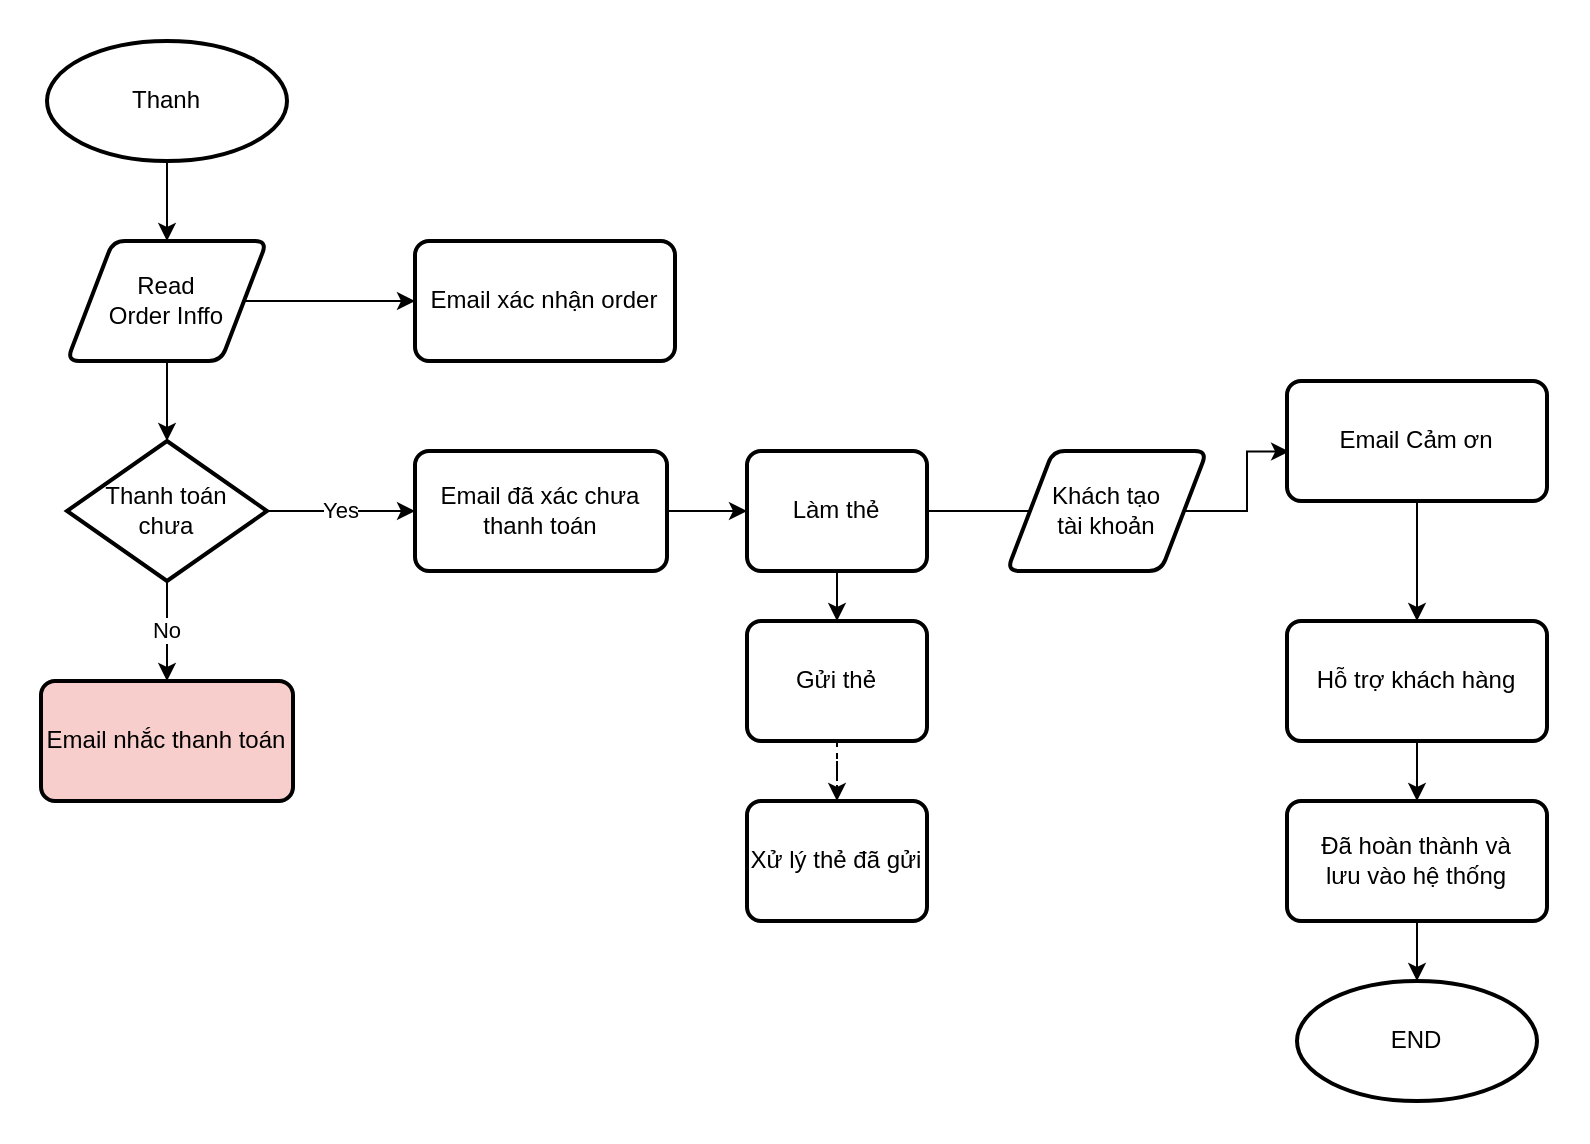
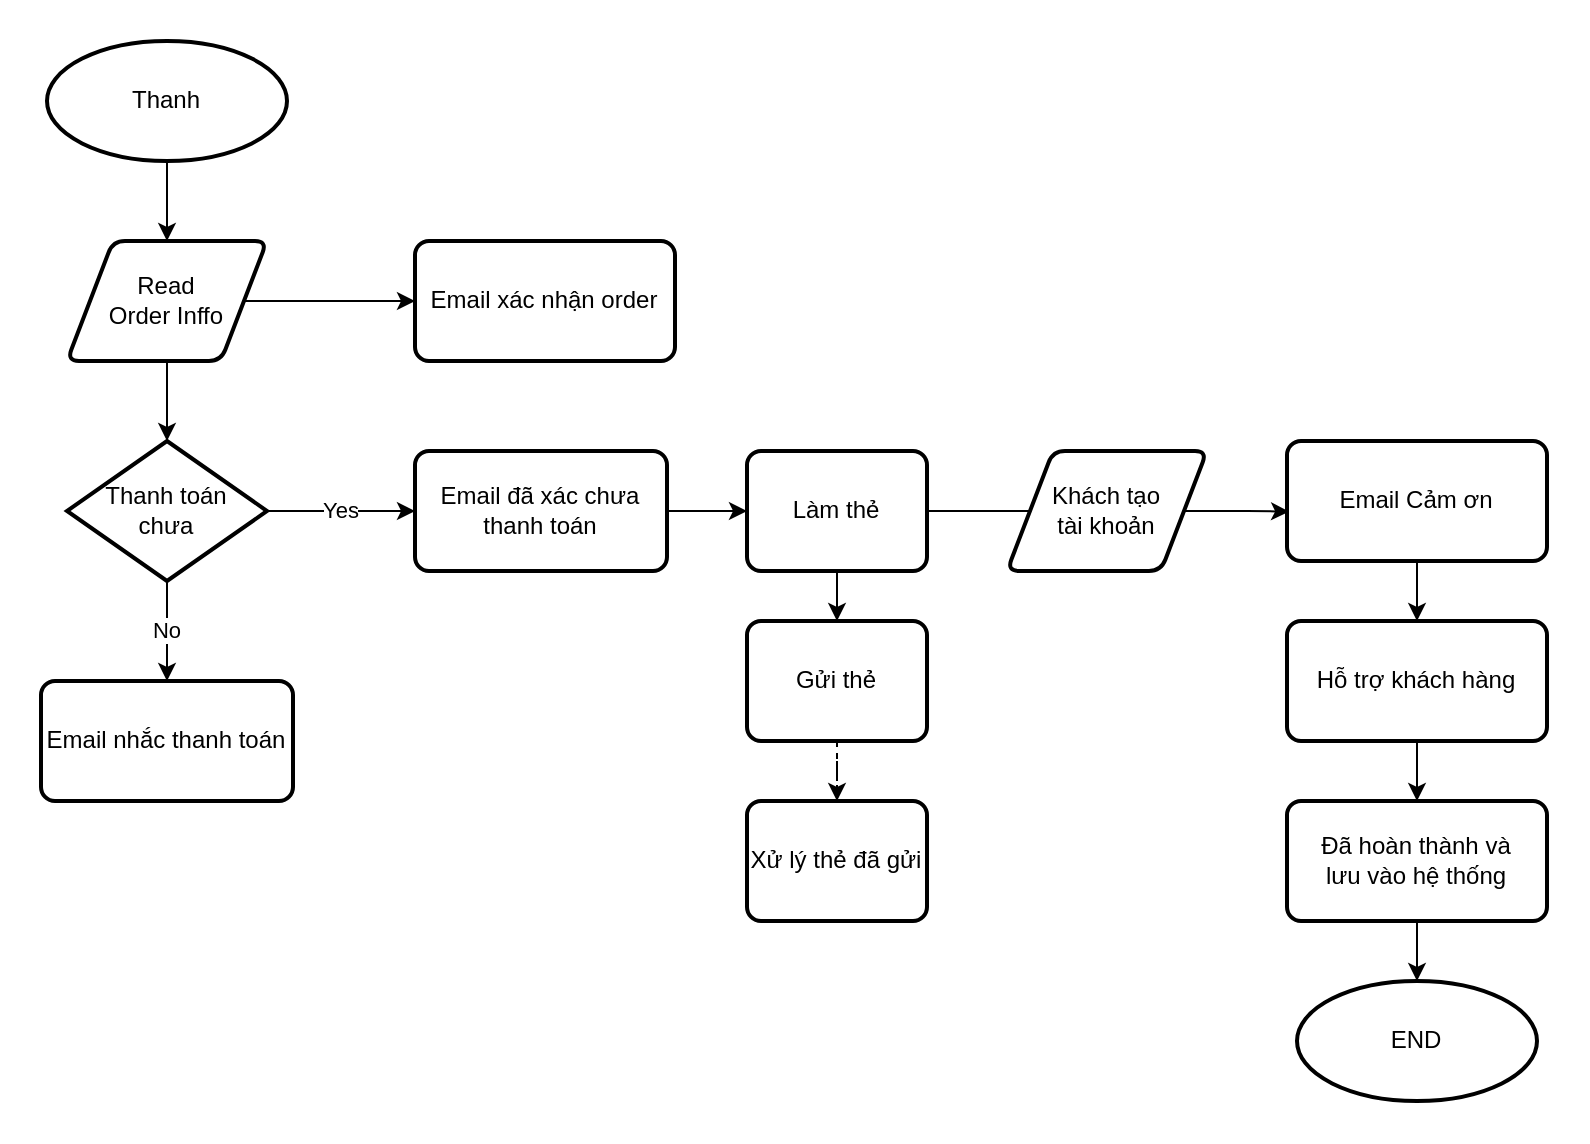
(1417, 441) -> (1417, 501)
(167, 741) -> (167, 741)
